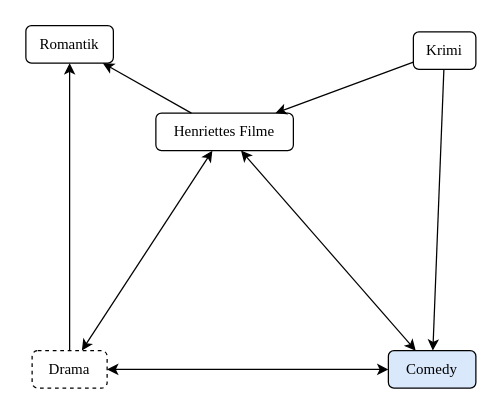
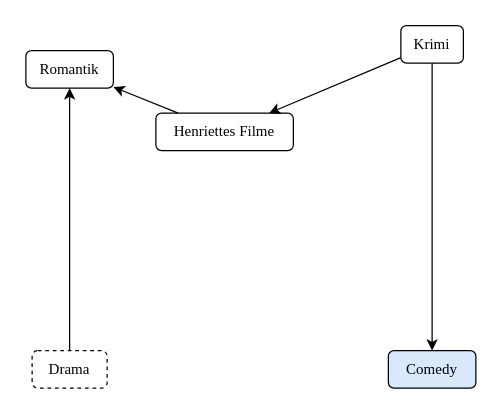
(69, 44) -> (69, 69)
(444, 51) -> (432, 44)
(147, 251) -> none
(328, 251) -> none
(248, 369) -> none
